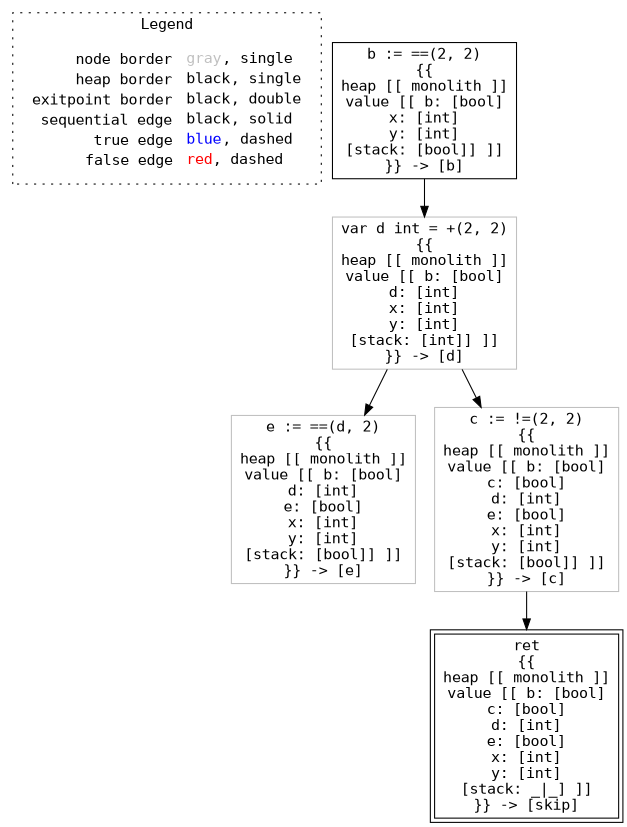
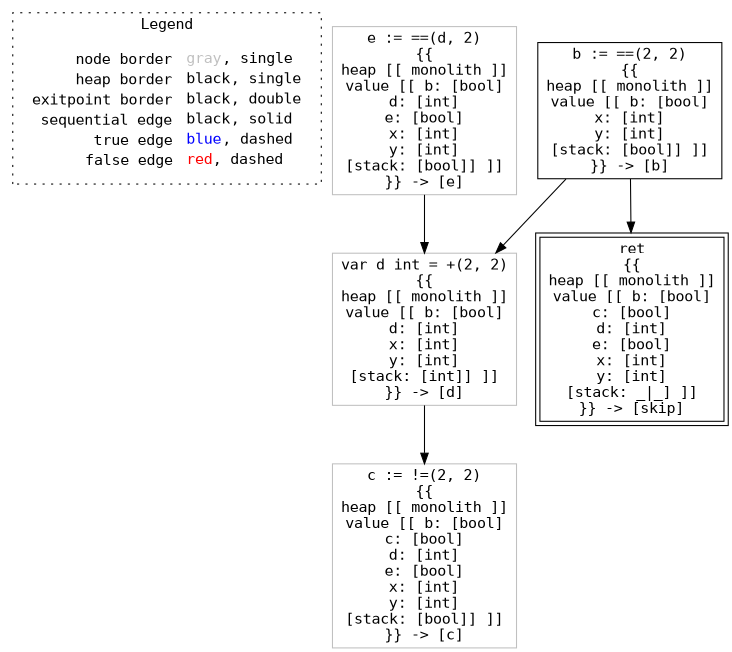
(378, 387) -> (424, 219)
(527, 605) -> (631, 201)
